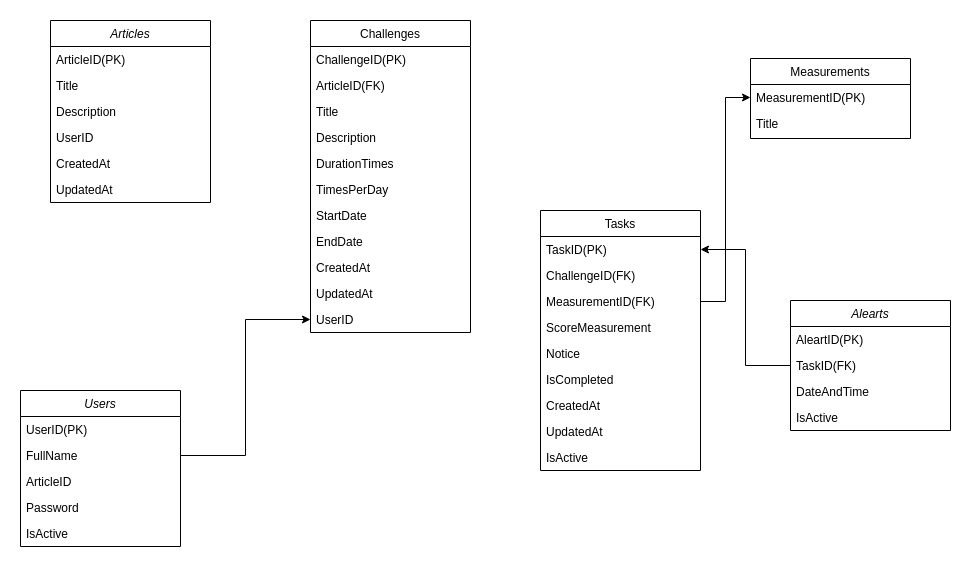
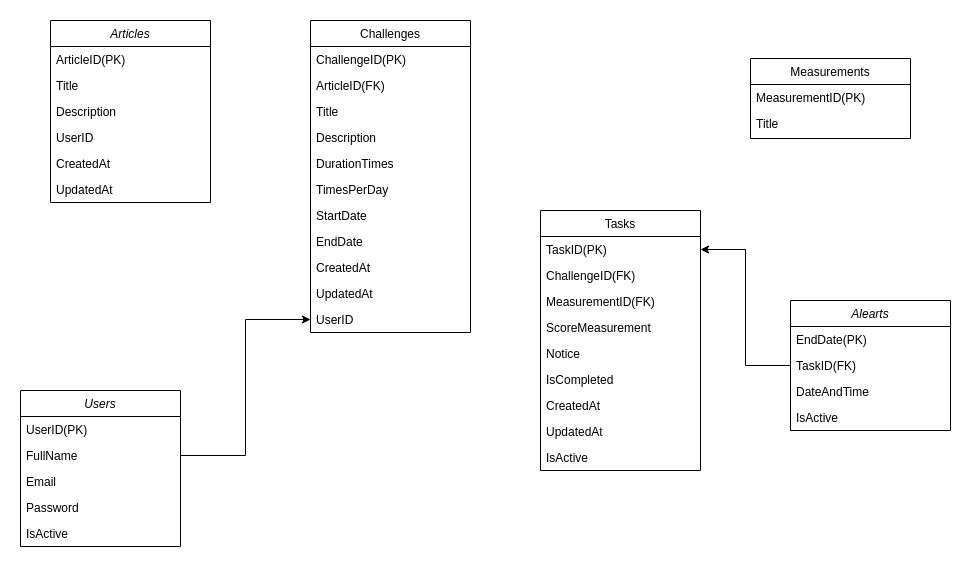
(726, 203) -> none
(835, 340) -> (833, 340)
(53, 482) -> (40, 482)
